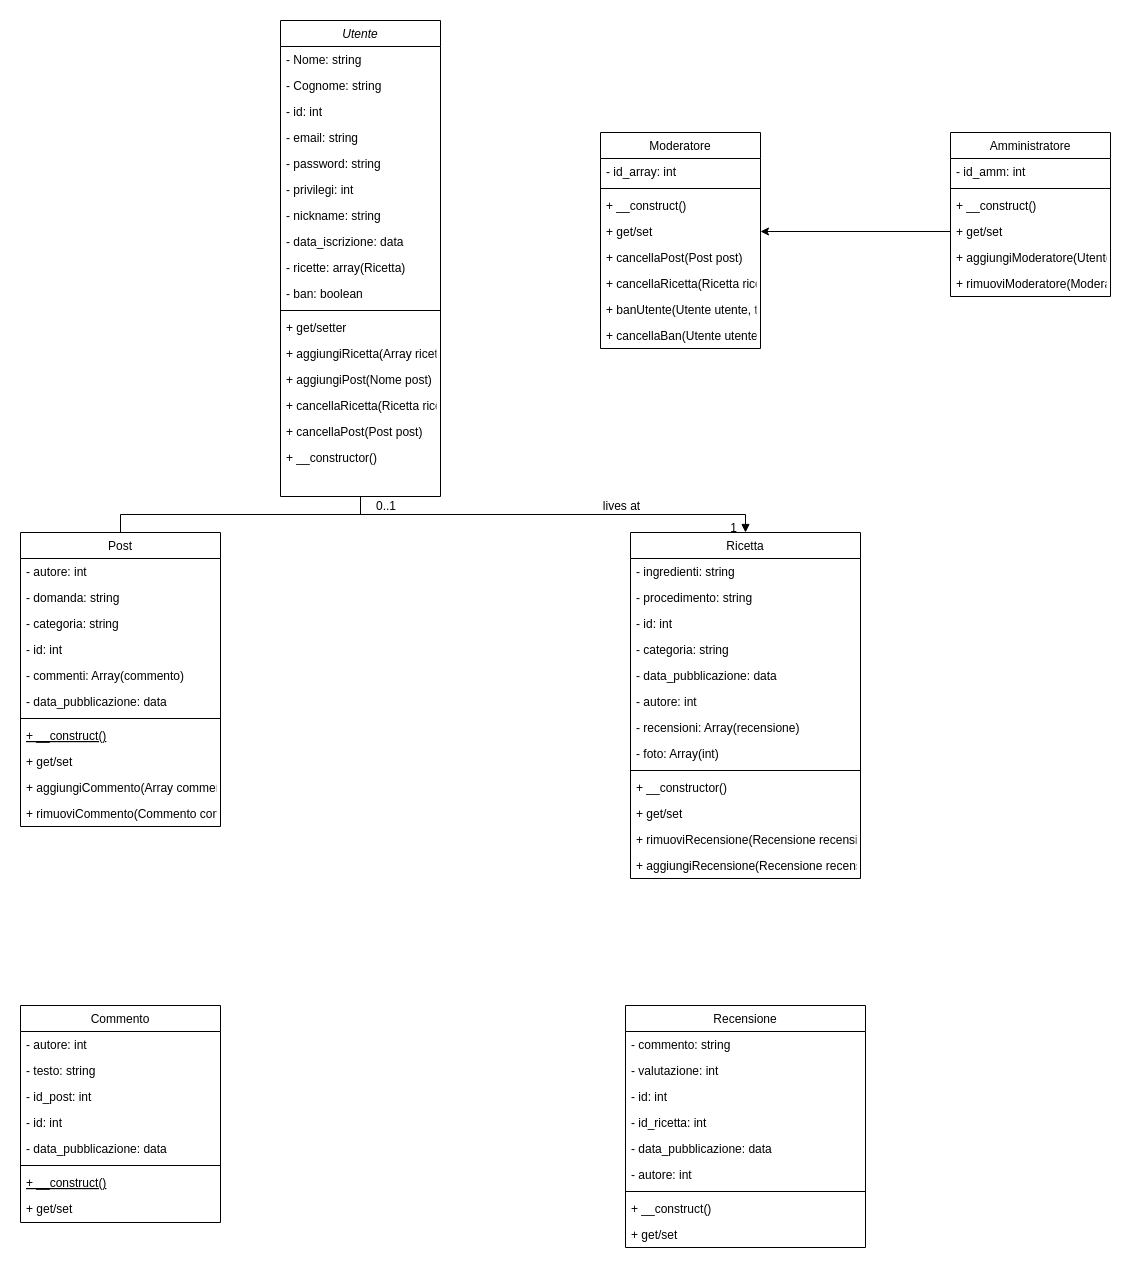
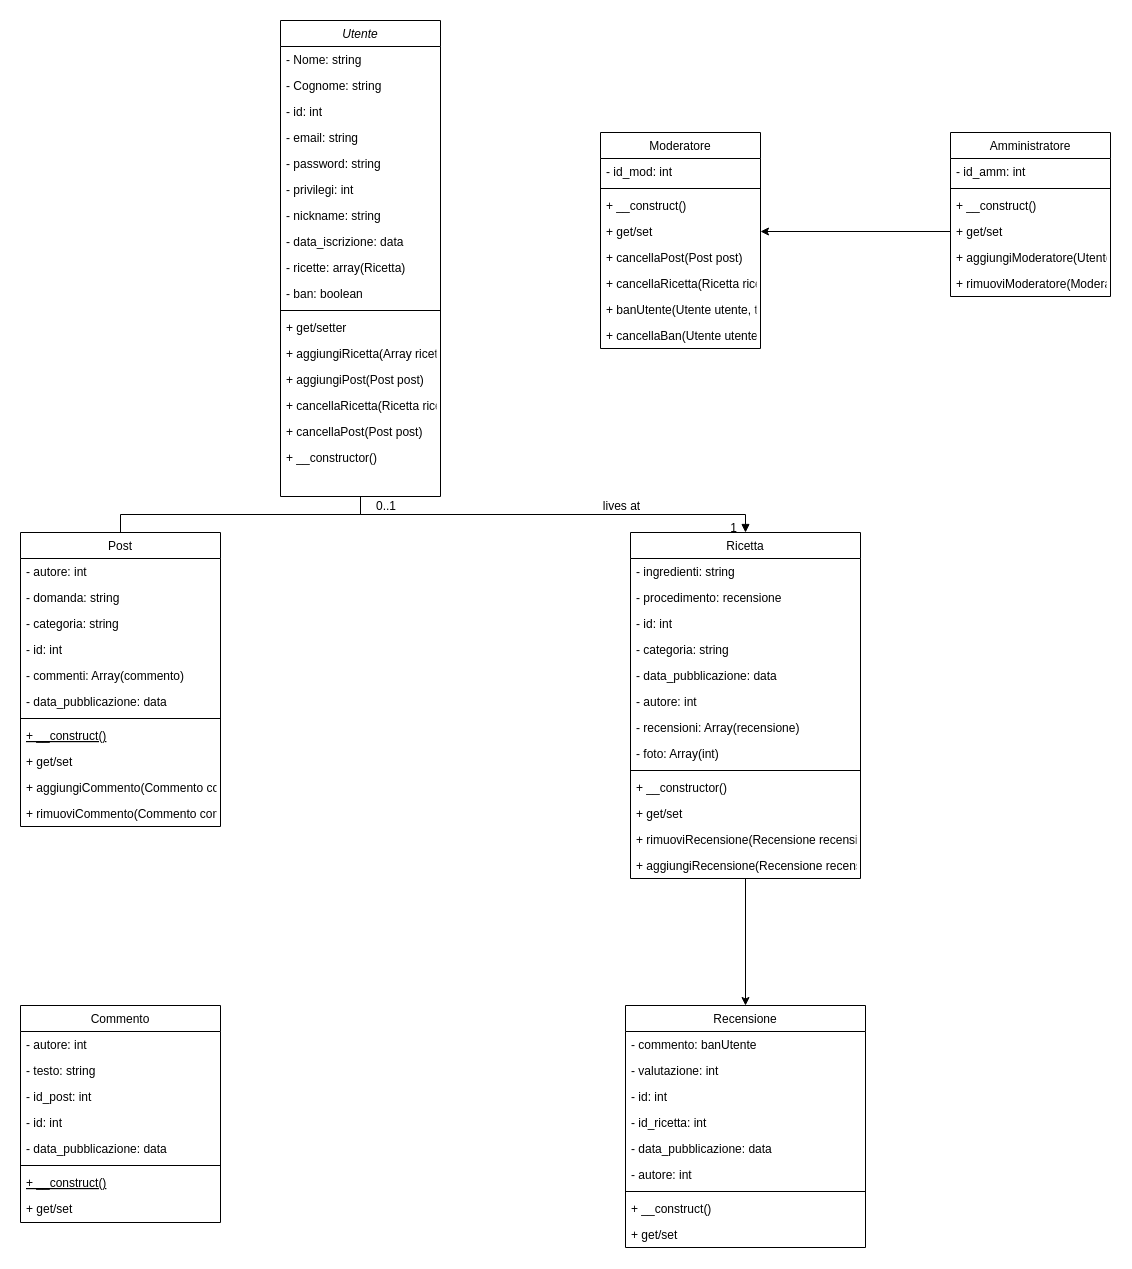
(649, 172) -> (642, 172)
(364, 380) -> (364, 380)
(702, 598) -> (716, 598)
(134, 788) -> (144, 788)
none -> (746, 939)
(685, 1045) -> (697, 1045)
